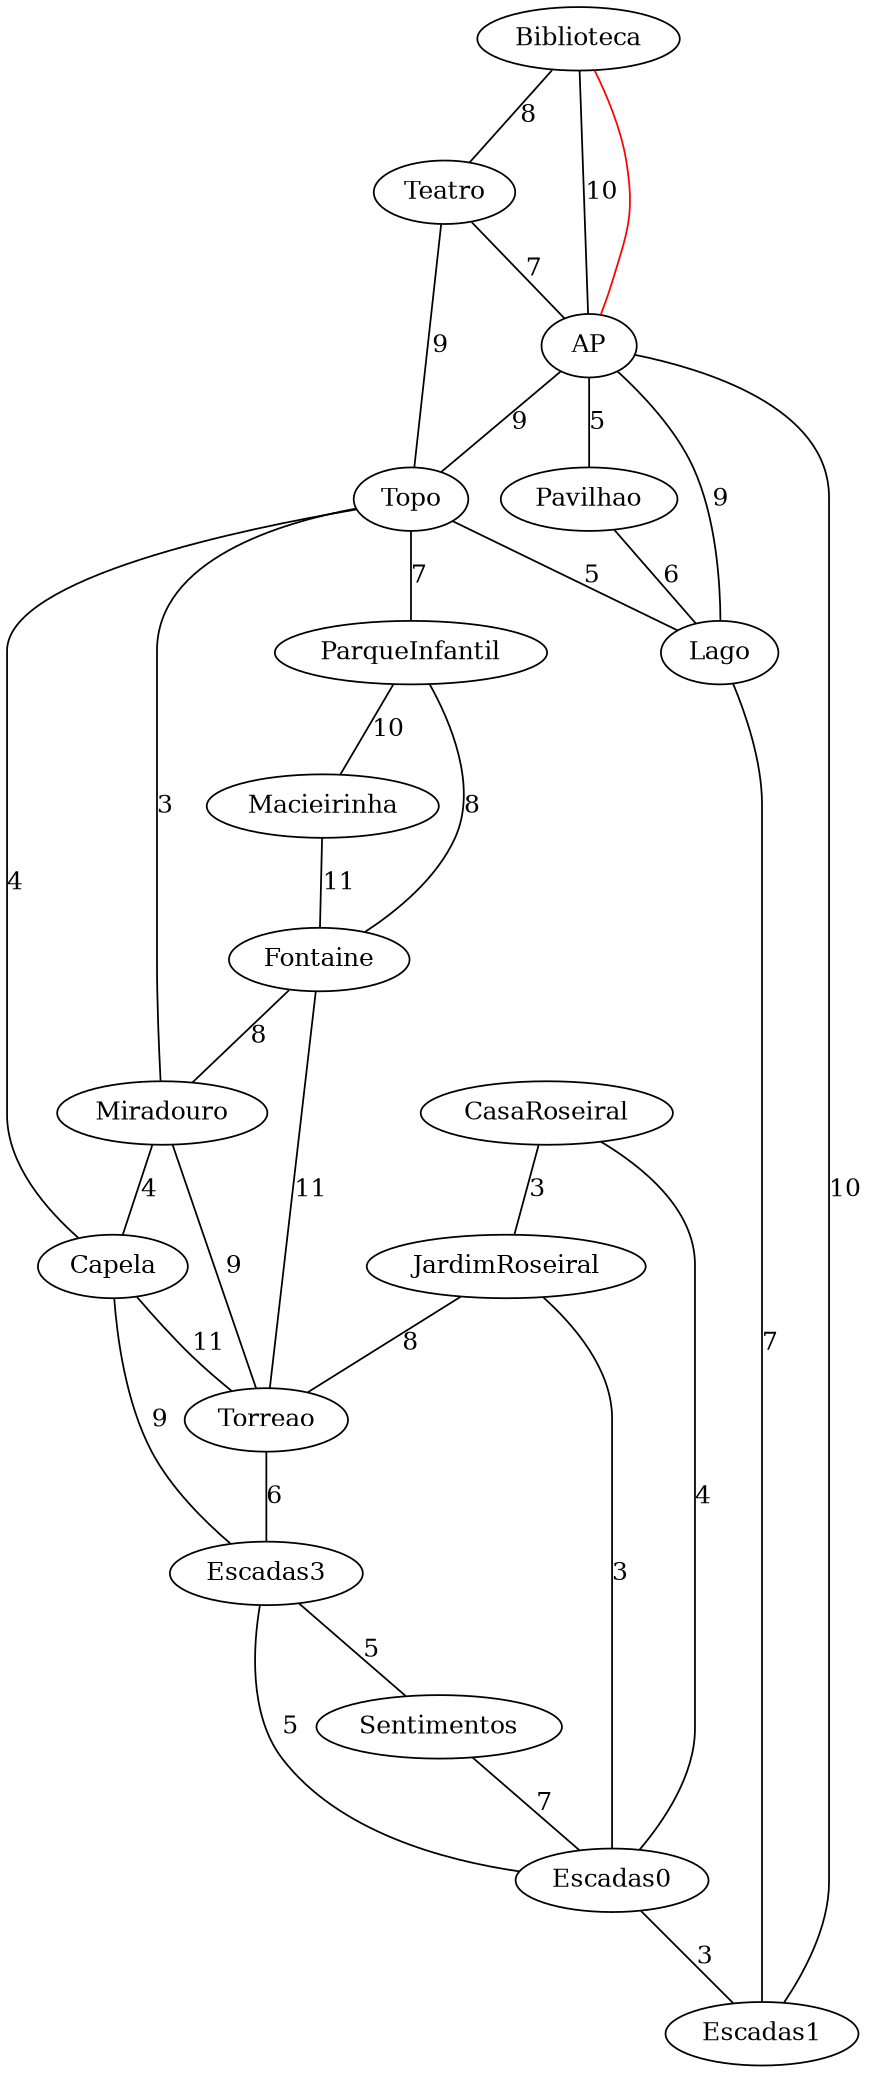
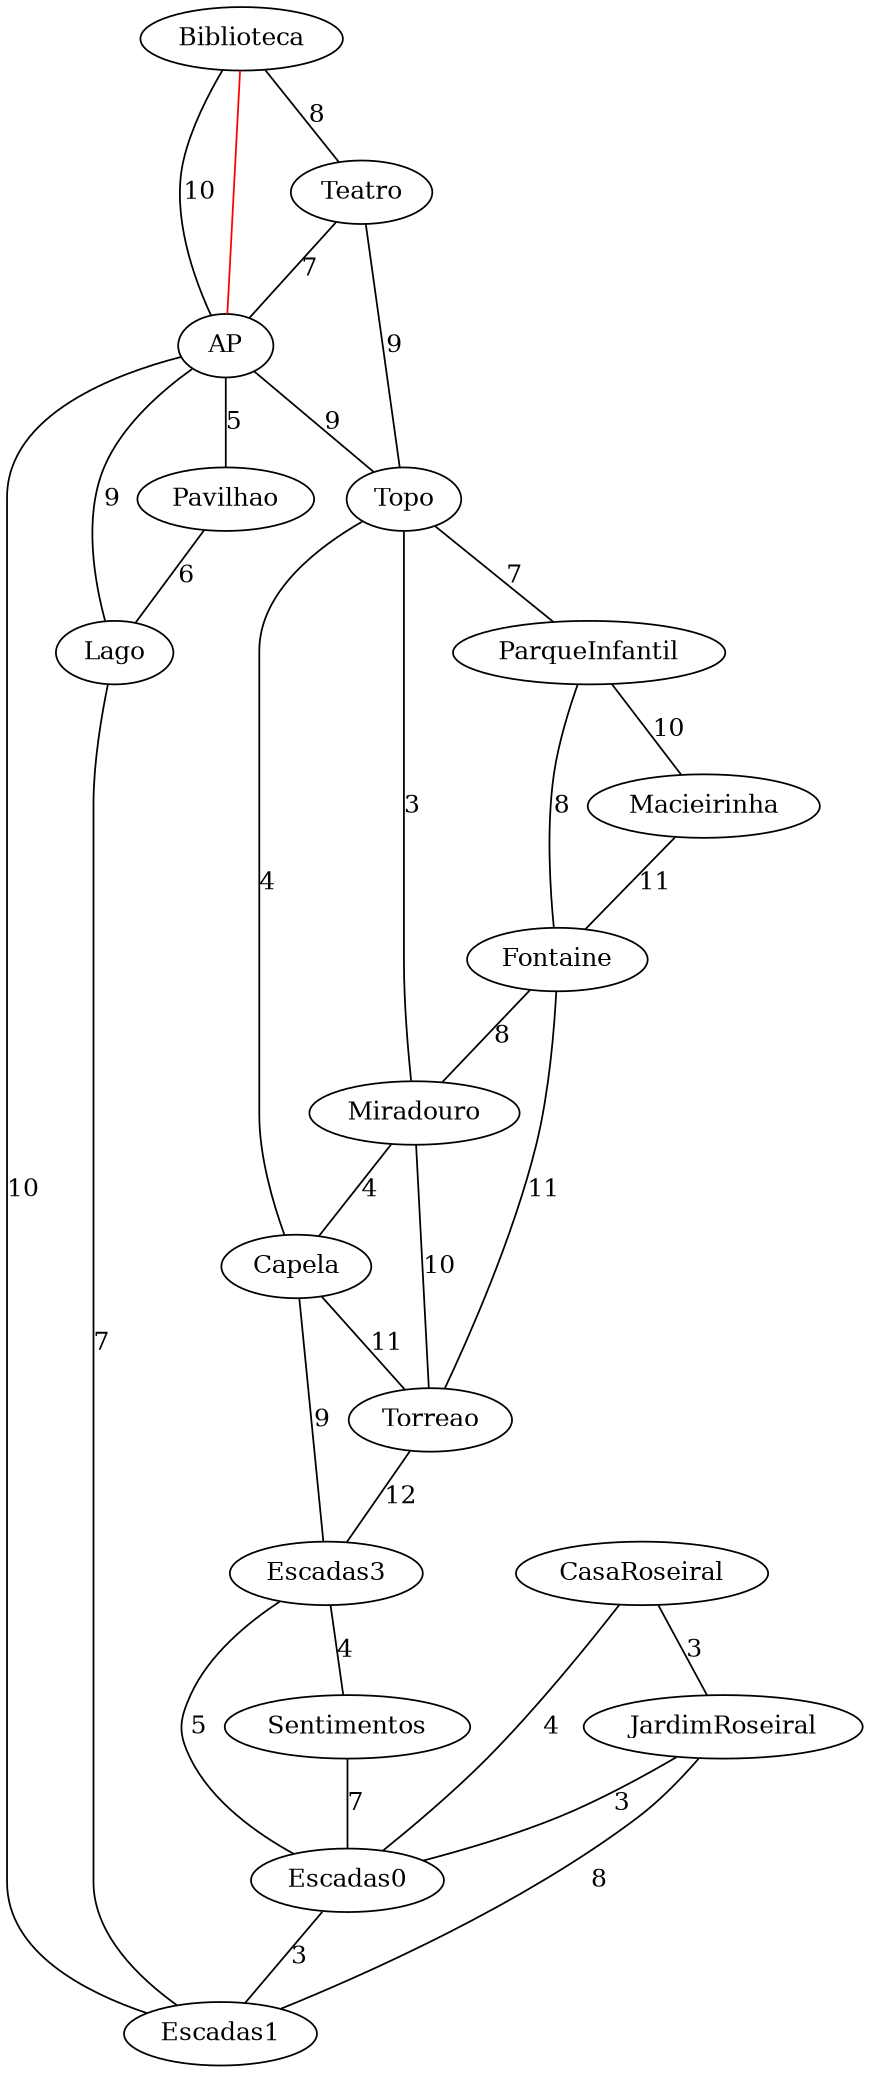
(565, 576) -> none
(235, 1266) -> (440, 1266)
(384, 1345) -> (503, 1904)
(275, 1497) -> (401, 1497)
(372, 1650) -> (346, 1650)
